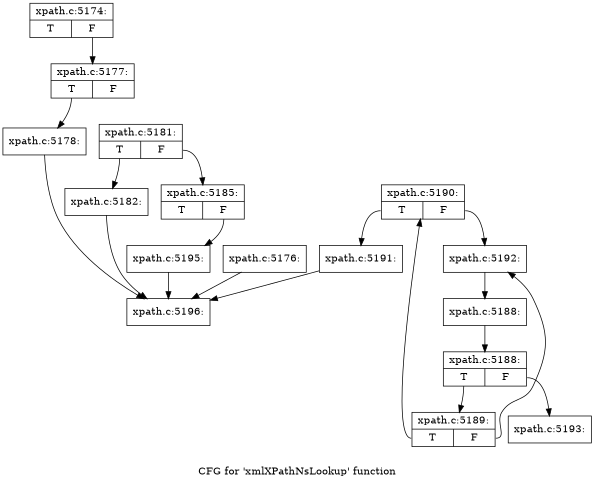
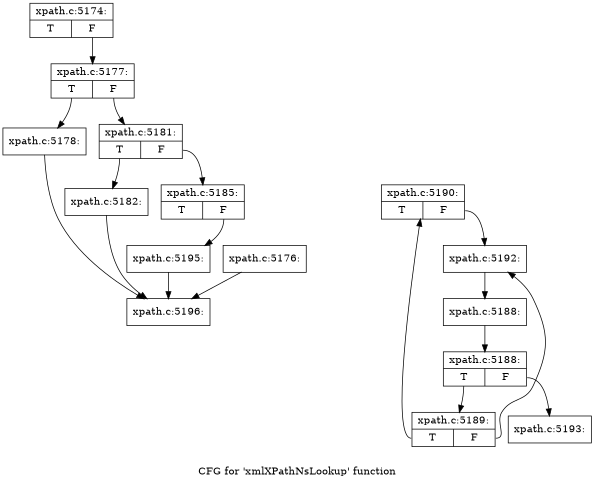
none -> (116, 109)
(361, 259) -> none
